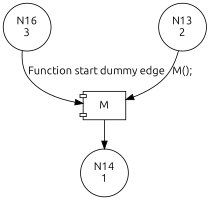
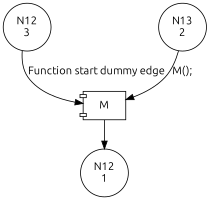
(27, 27) -> (27, 27)
(104, 173) -> (104, 173)
